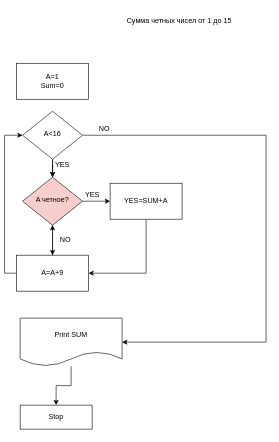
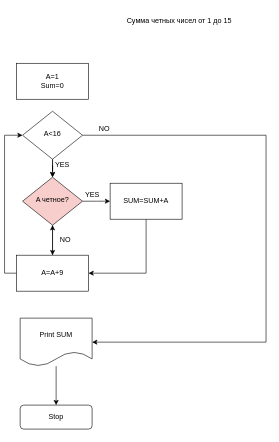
(146, 201) -> (146, 201)
(71, 342) -> (56, 342)
(56, 417) -> (56, 417)
